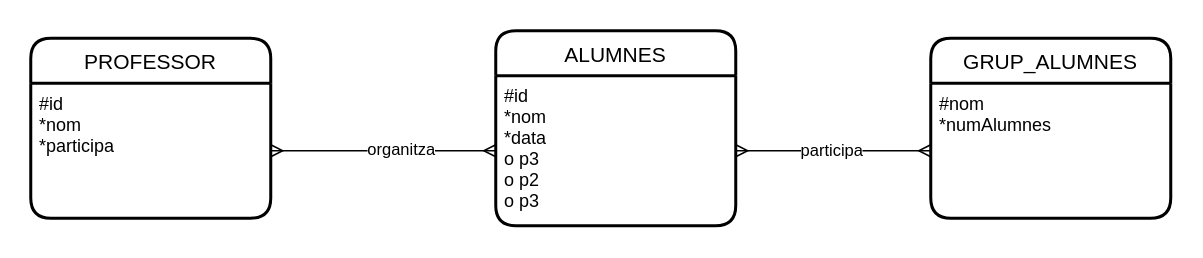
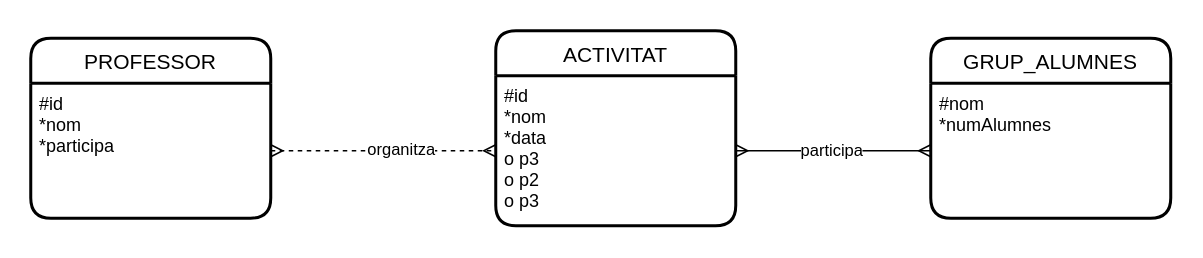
(615, 55) -> (615, 55)
(320, 151) -> (320, 151)
